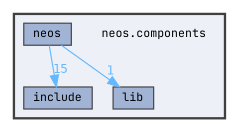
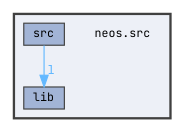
(48, 34) -> (44, 34)
(154, 34) -> (123, 34)
(58, 98) -> none
